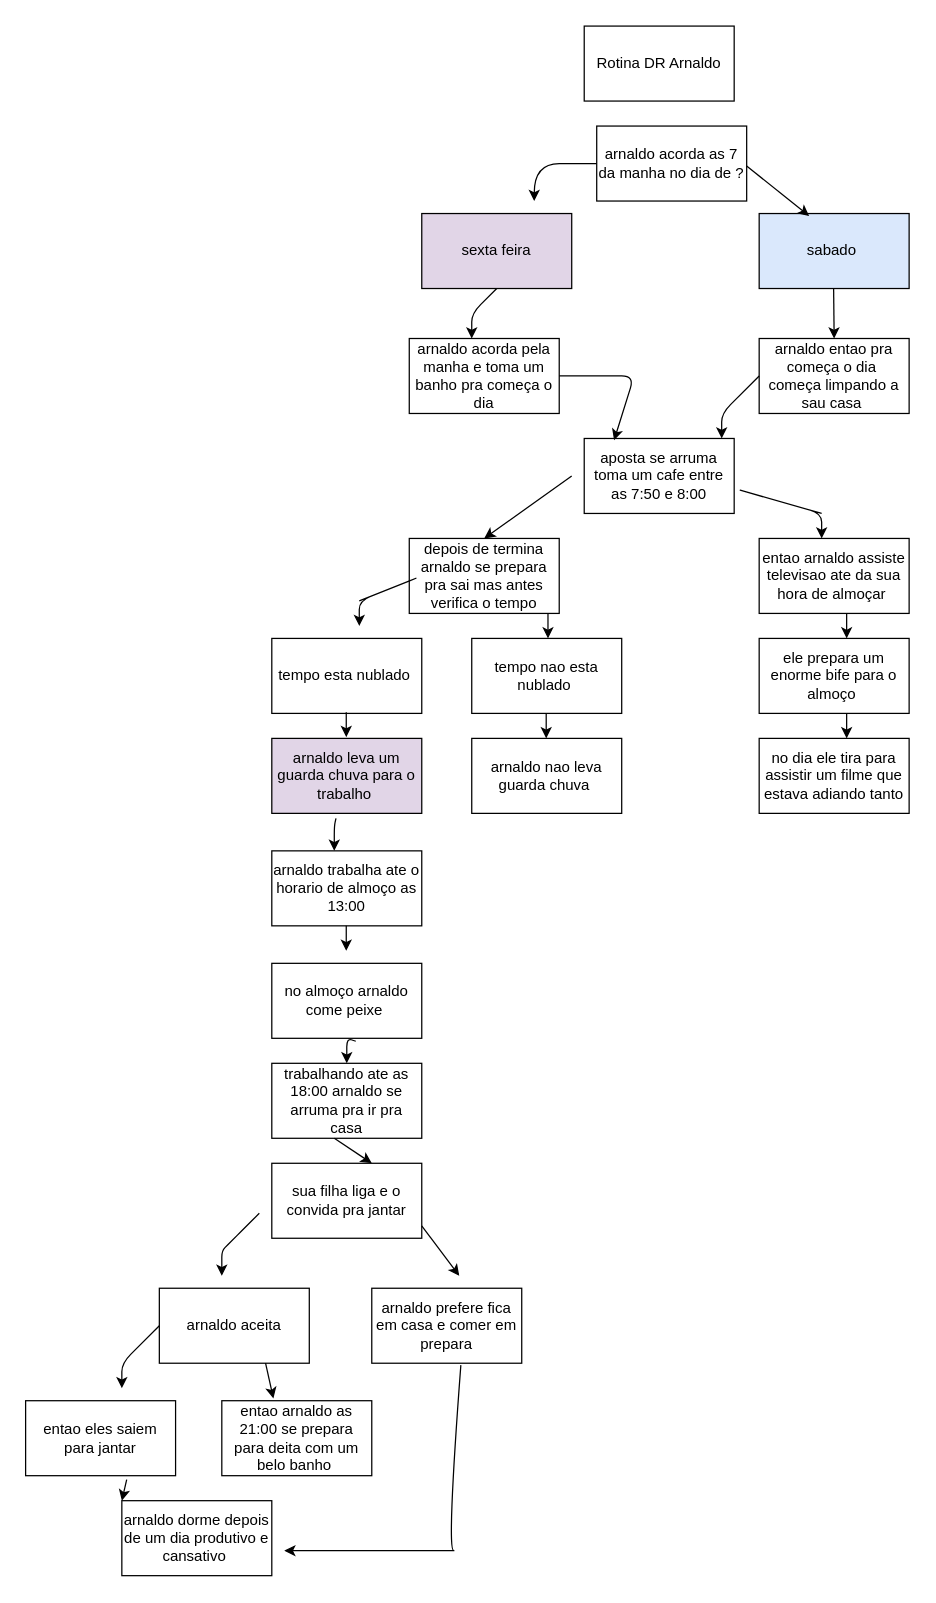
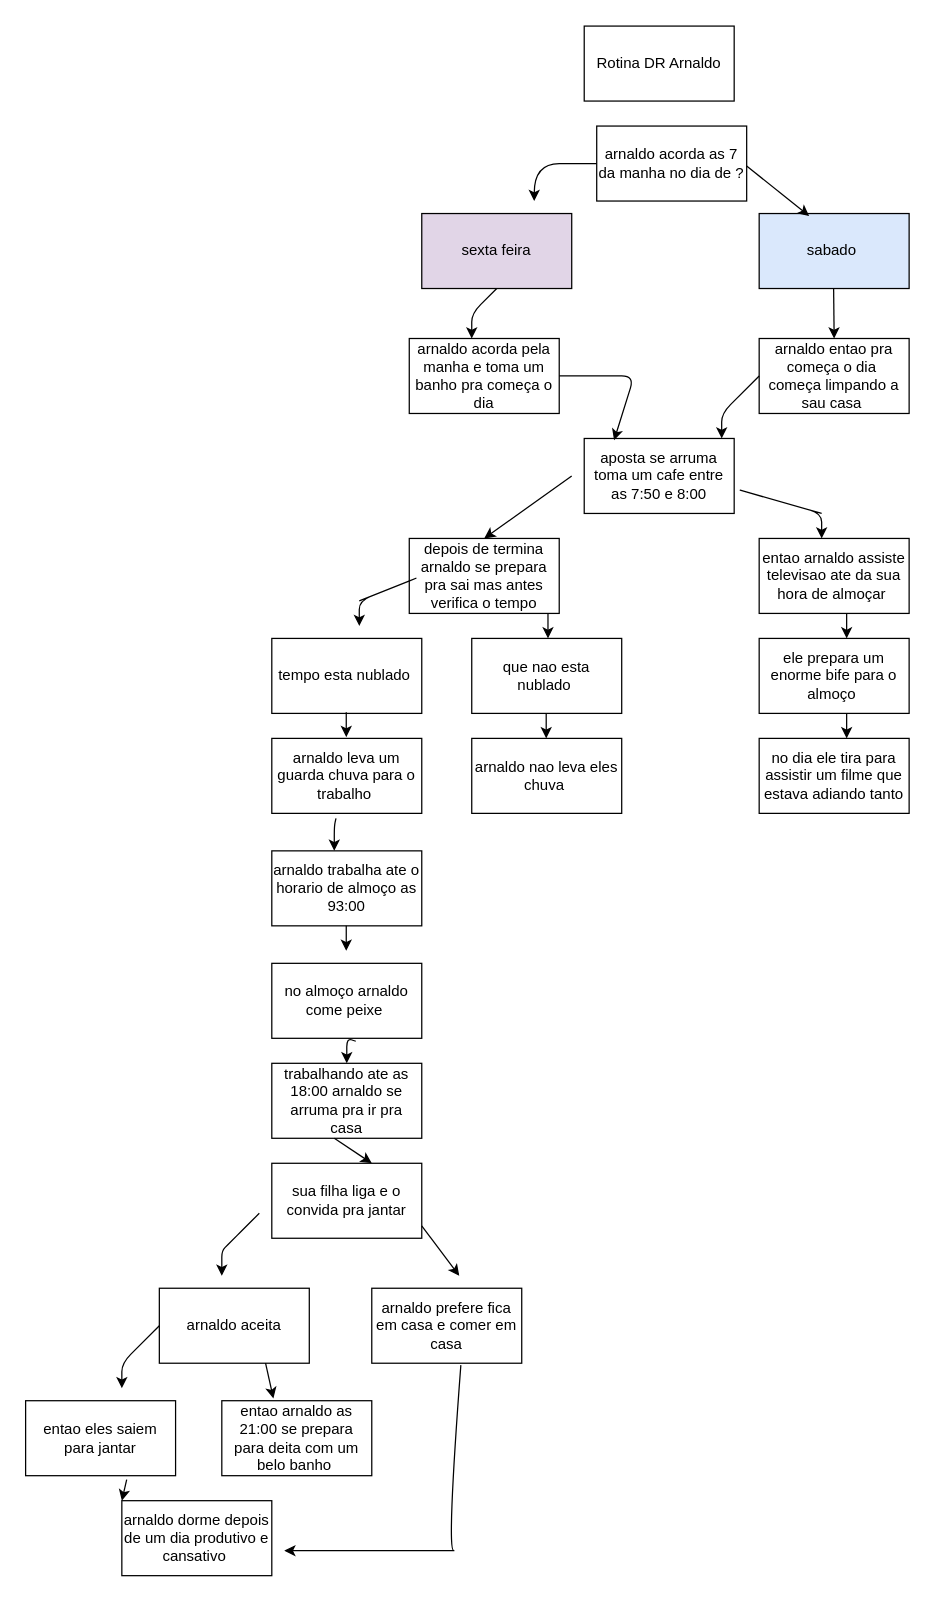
(547, 676) -> (547, 676)
(347, 776) -> (347, 776)
(547, 776) -> (547, 776)
(347, 888) -> (347, 888)
(447, 1326) -> (447, 1326)
